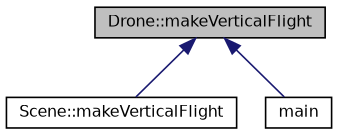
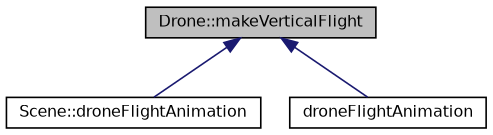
(122, 113) -> (134, 113)
(299, 113) -> (388, 113)
